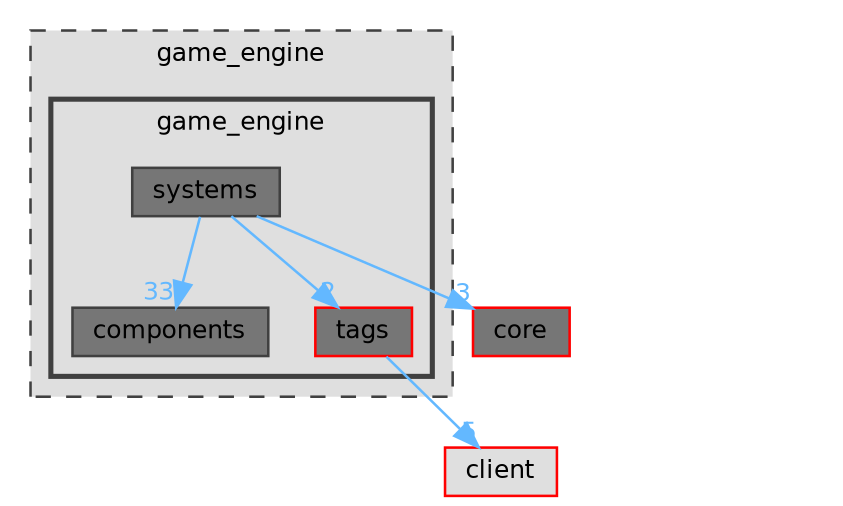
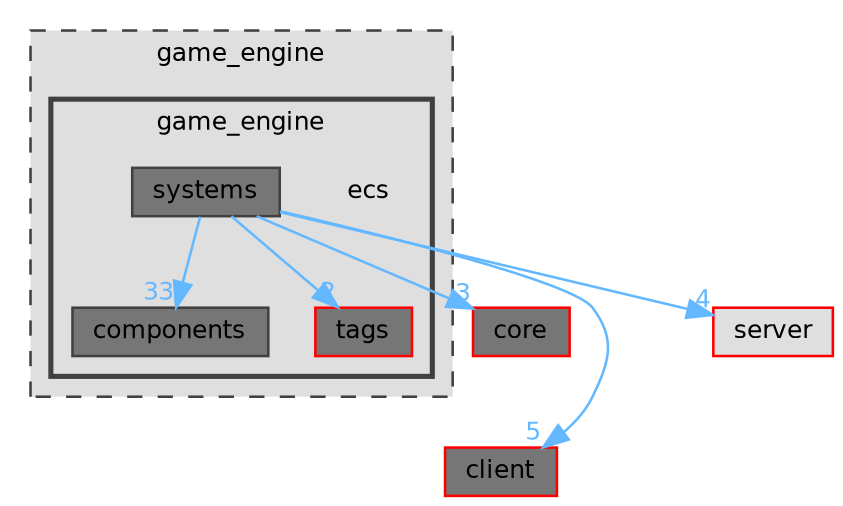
none -> (369, 192)
none -> (773, 332)
(423, 393) -> (583, 301)
(501, 472) -> (501, 472)
